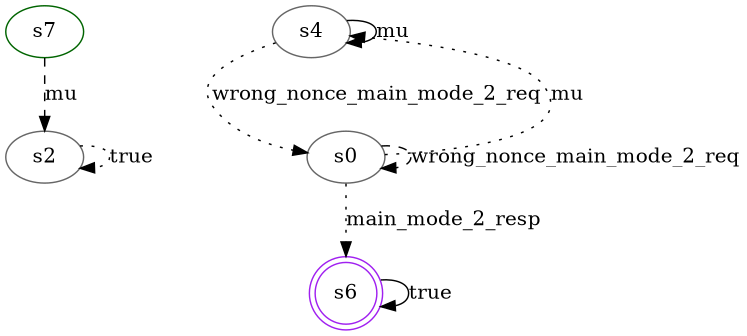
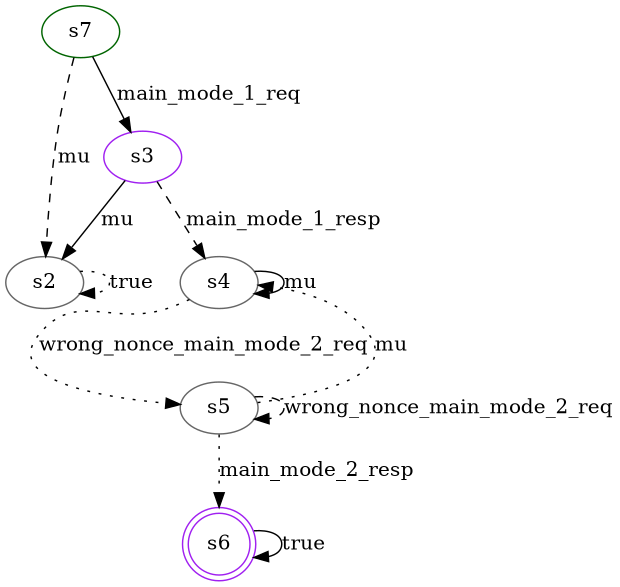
none -> (143, 157)
(346, 157) -> (219, 408)
